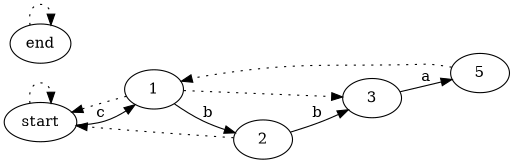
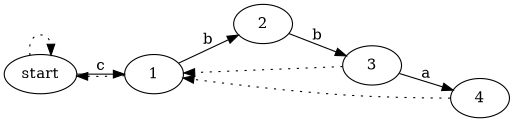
(41, 44) -> none
(480, 73) -> (480, 98)
(258, 94) -> (269, 70)
(160, 133) -> none
